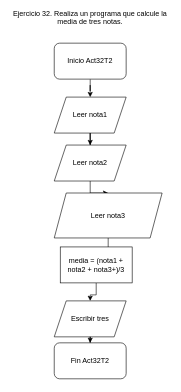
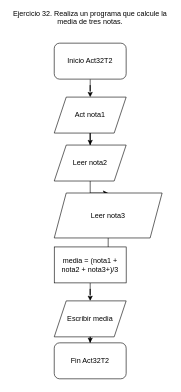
(90, 115) -> (90, 115)
(96, 265) -> (90, 265)
(90, 319) -> (90, 319)
